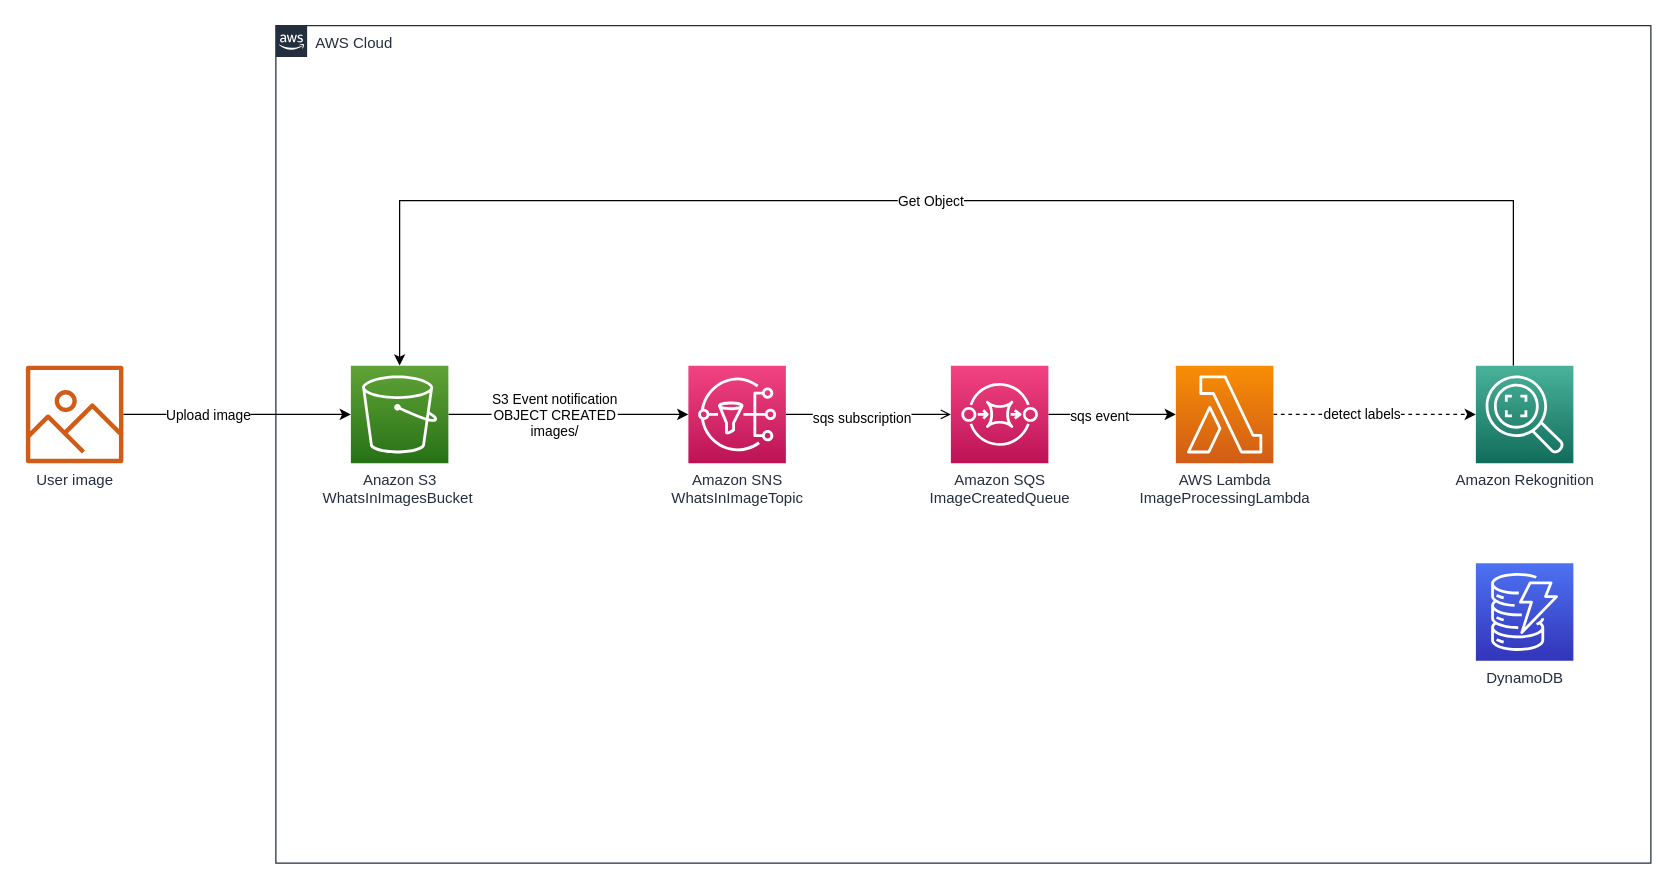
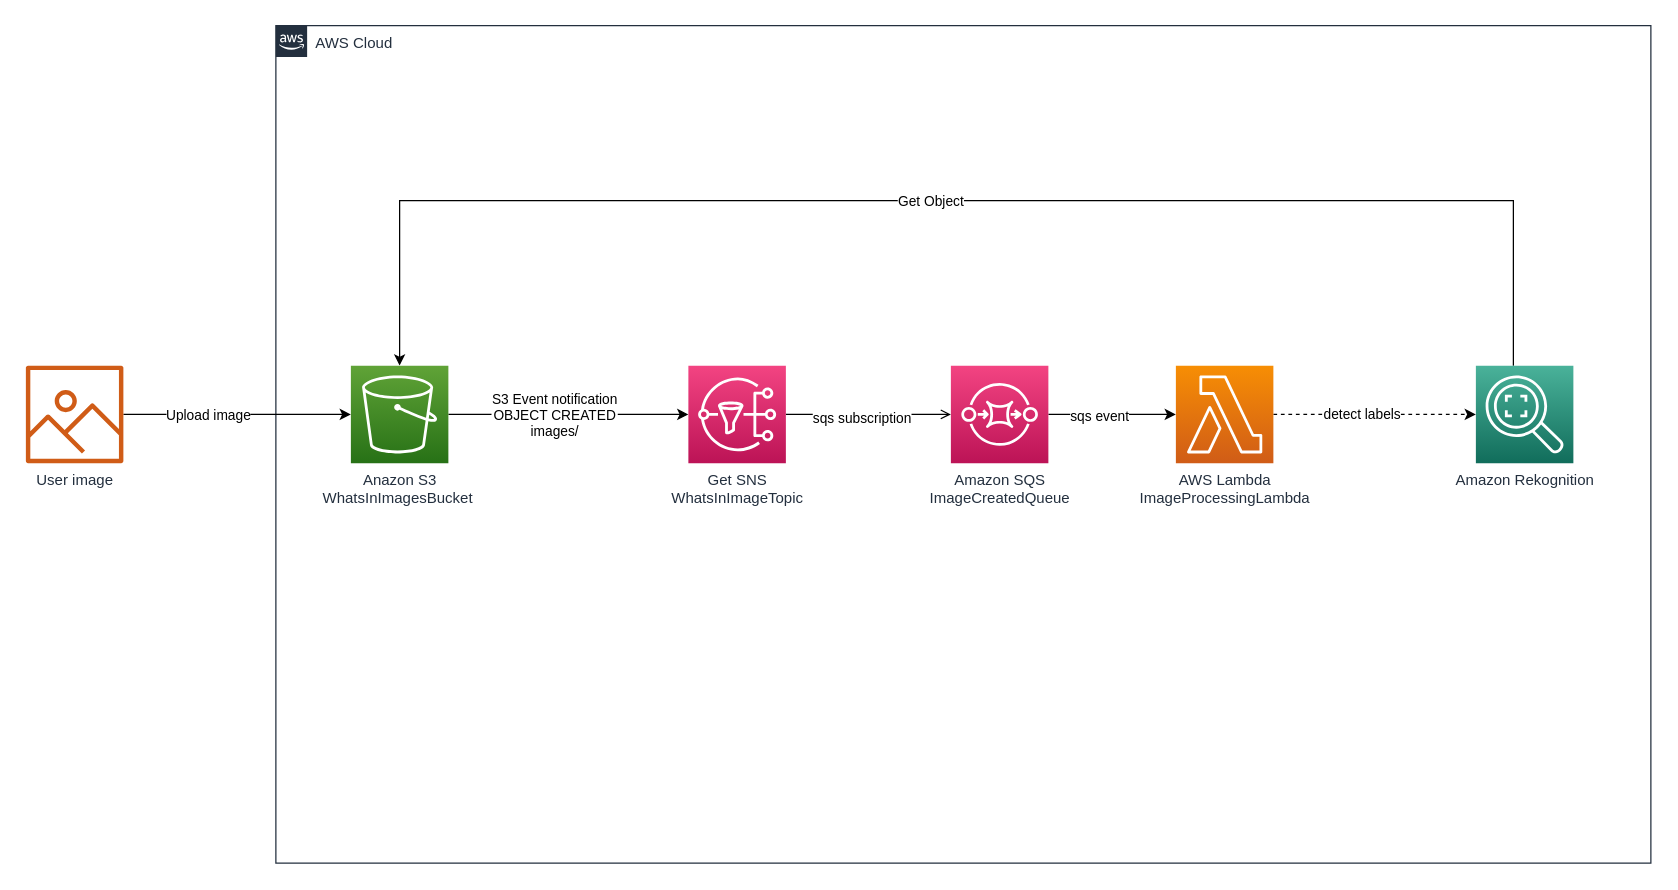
(738, 490) -> (738, 490)
(1524, 612) -> none
